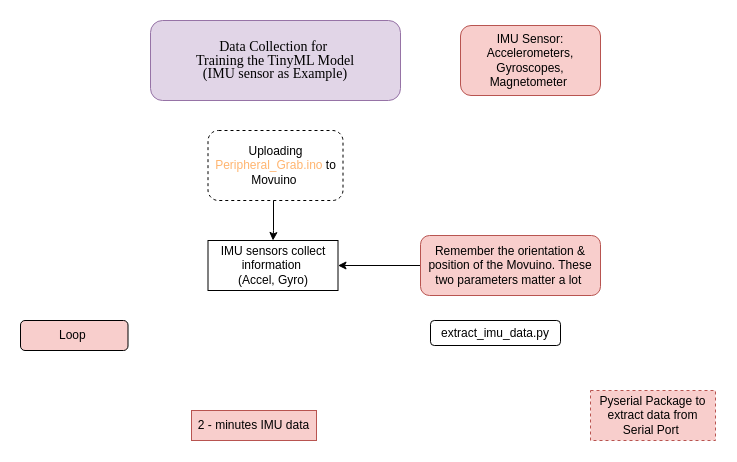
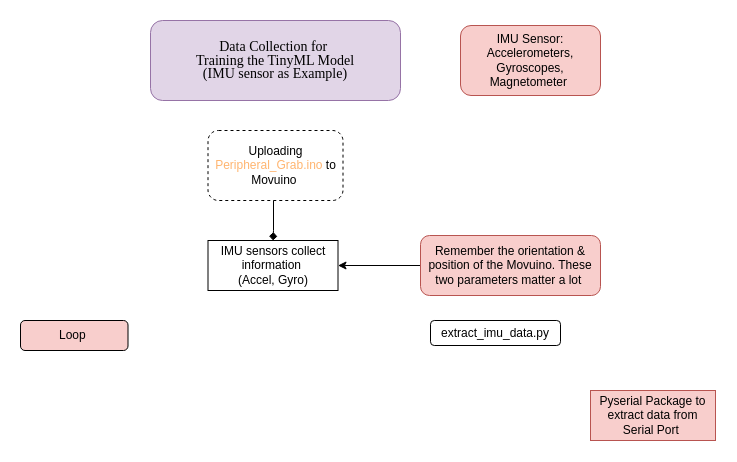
(273, 232) -> (274, 231)
(653, 416) -> (653, 416)
(254, 426) -> none
